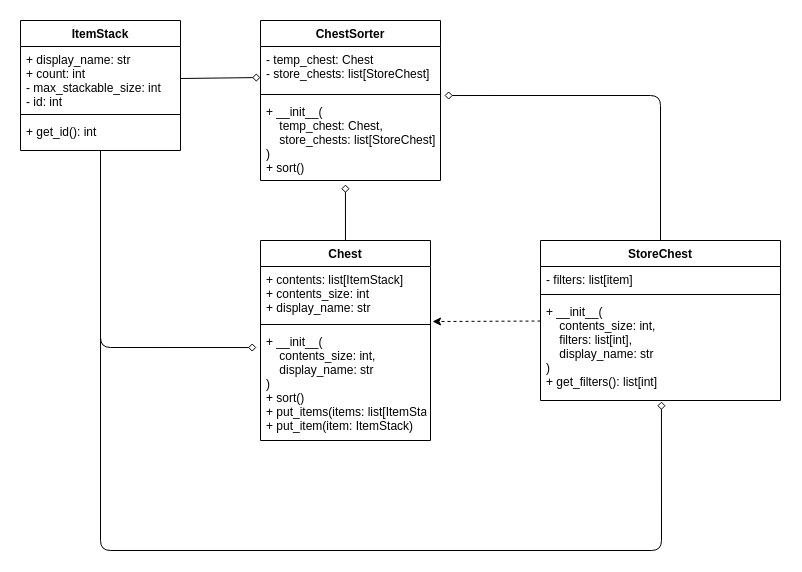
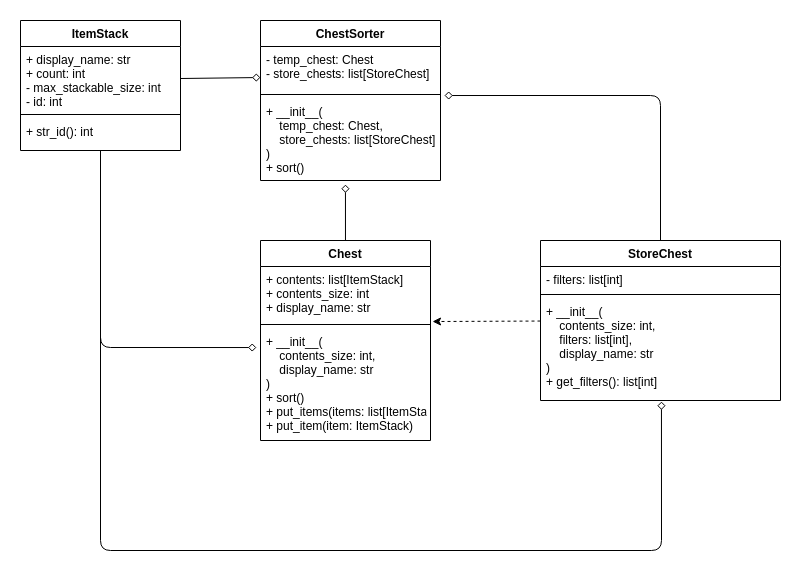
(69, 132) -> (69, 132)
(604, 280) -> (601, 280)
